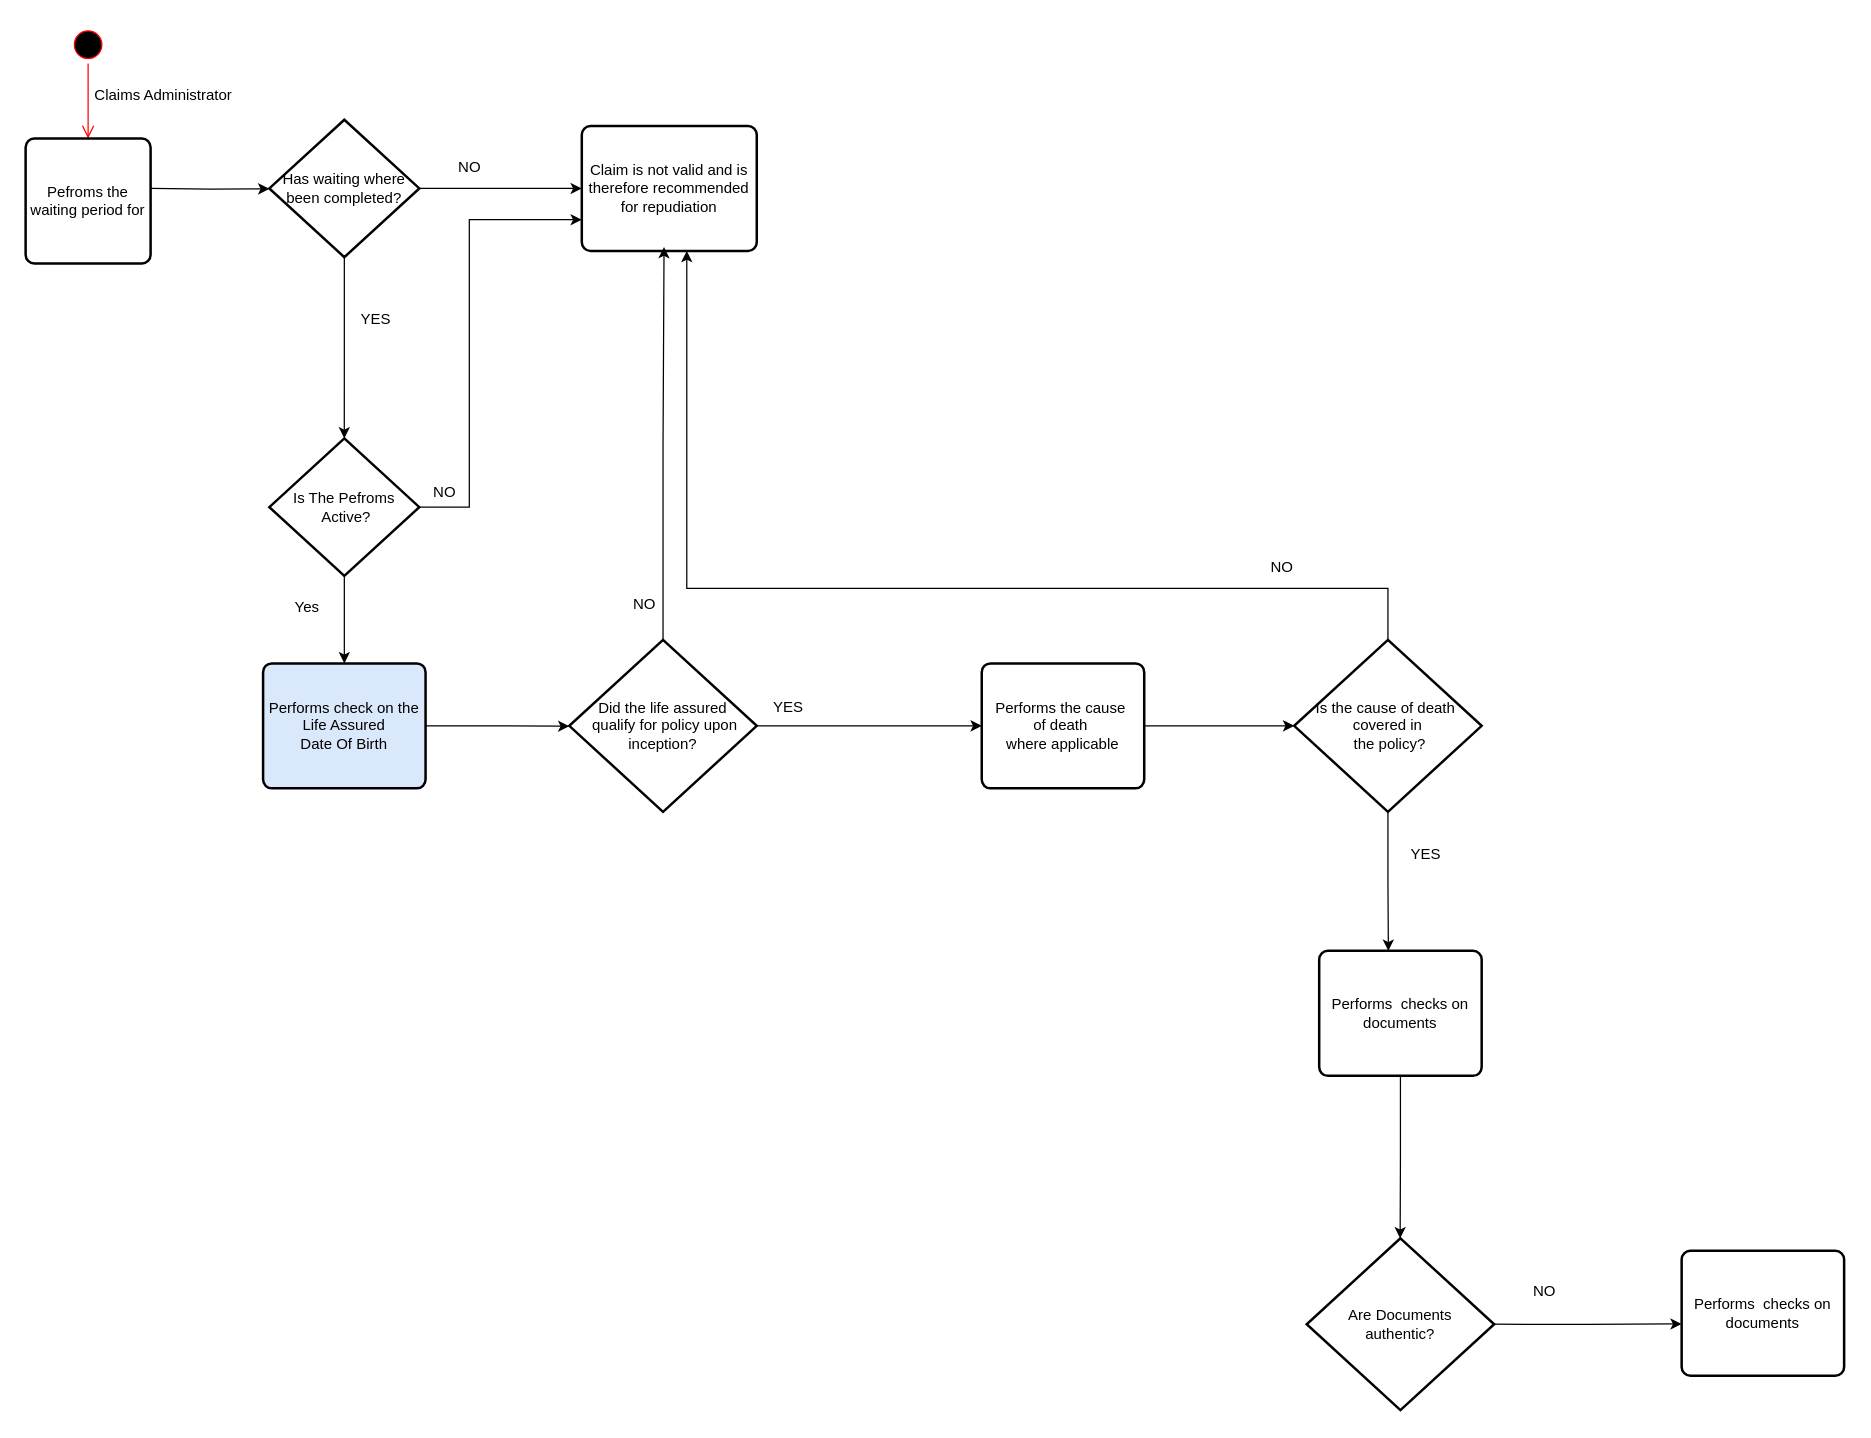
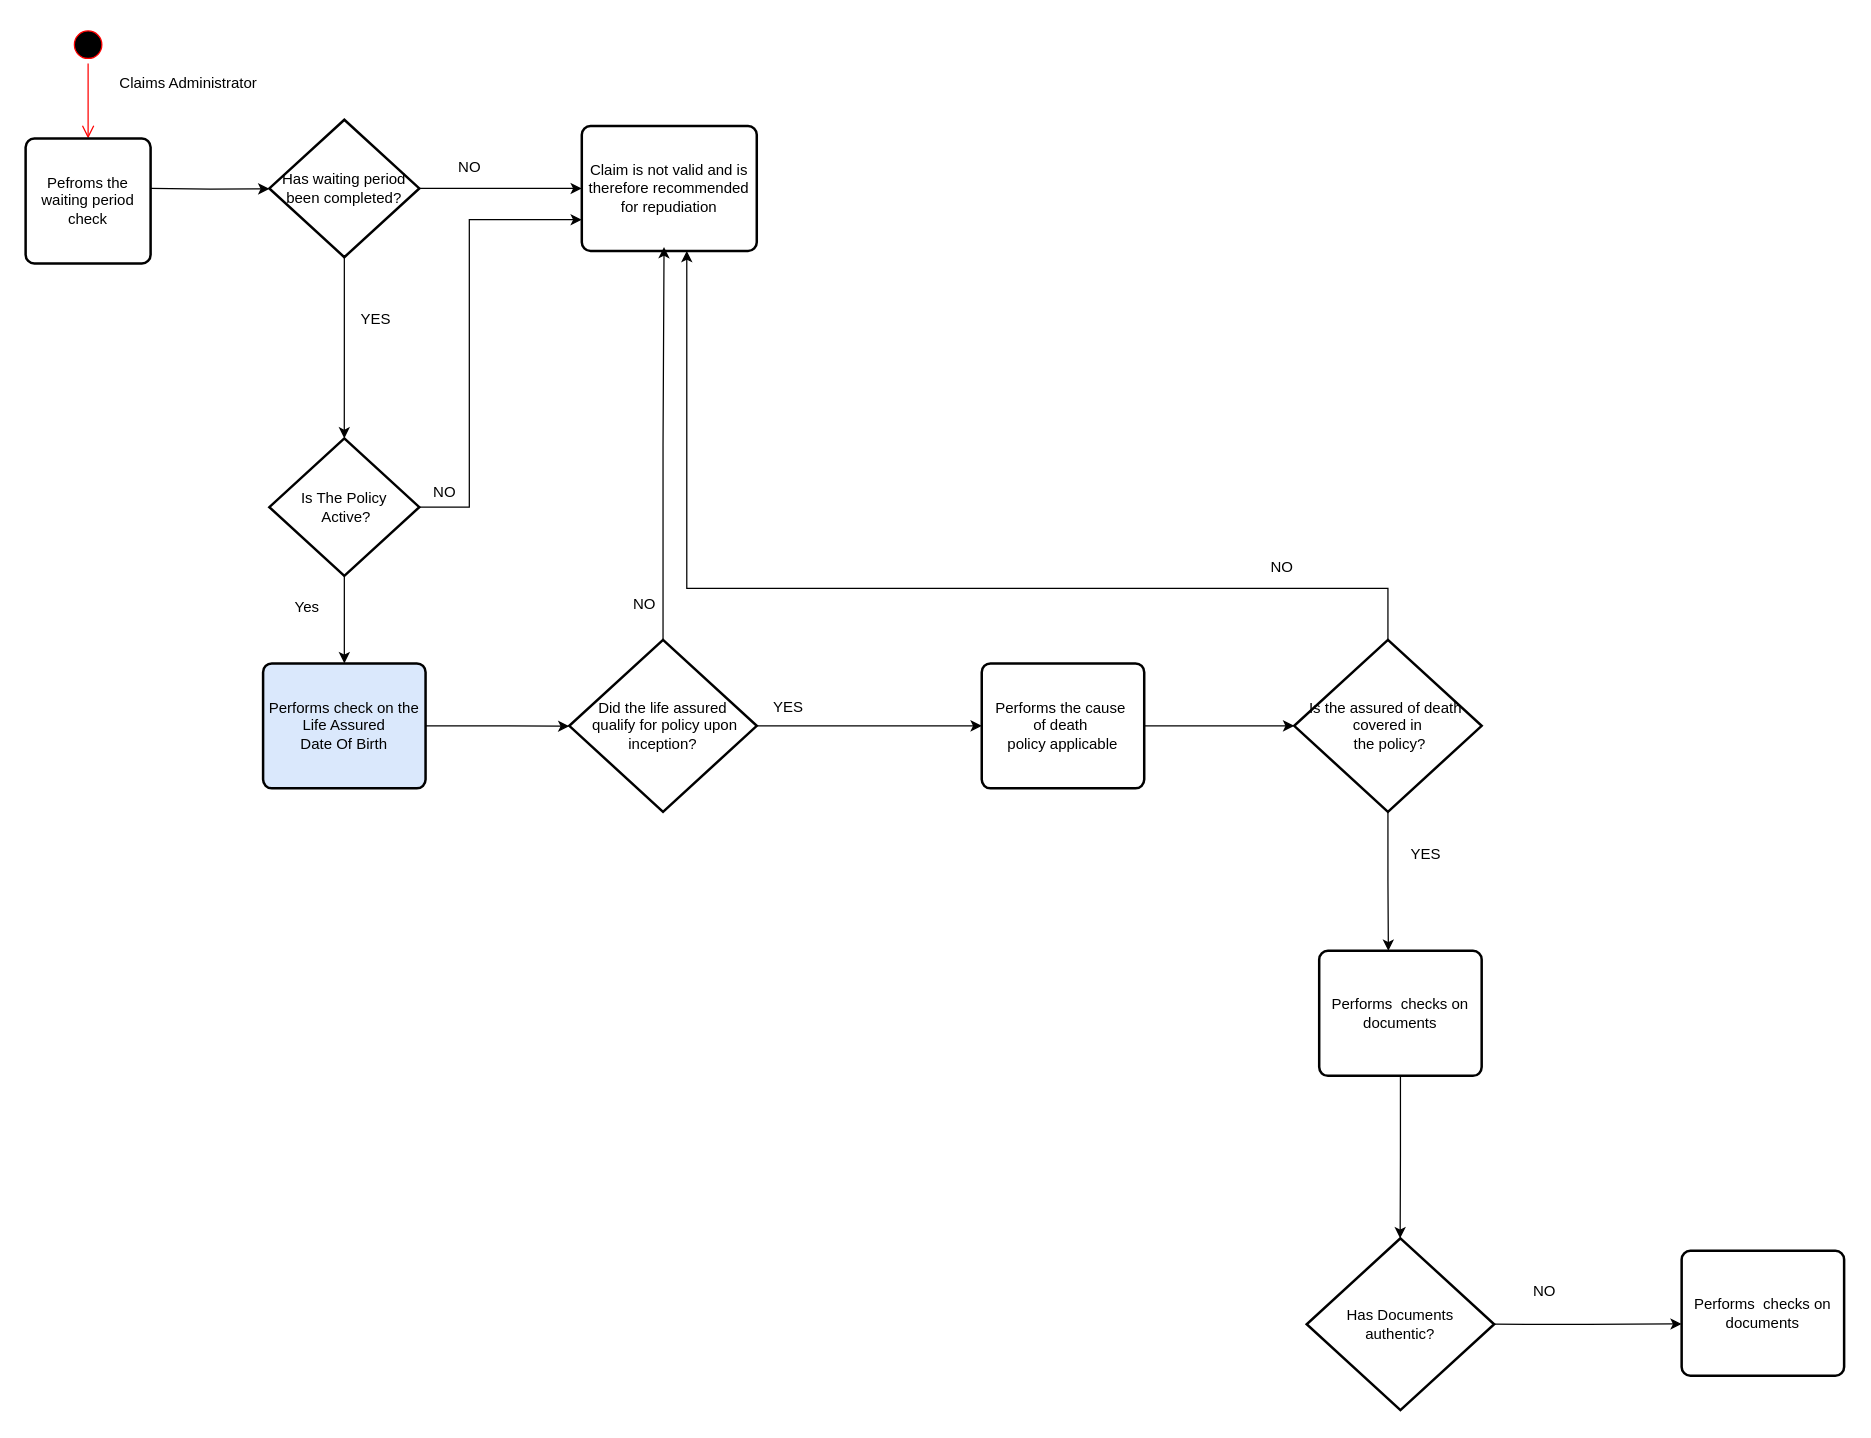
(163, 104) -> (188, 92)
(344, 188) -> (344, 188)
(88, 201) -> (88, 201)
(344, 507) -> (344, 507)
(1063, 726) -> (1063, 726)
(1388, 726) -> (1388, 726)
(1401, 1324) -> (1401, 1324)
